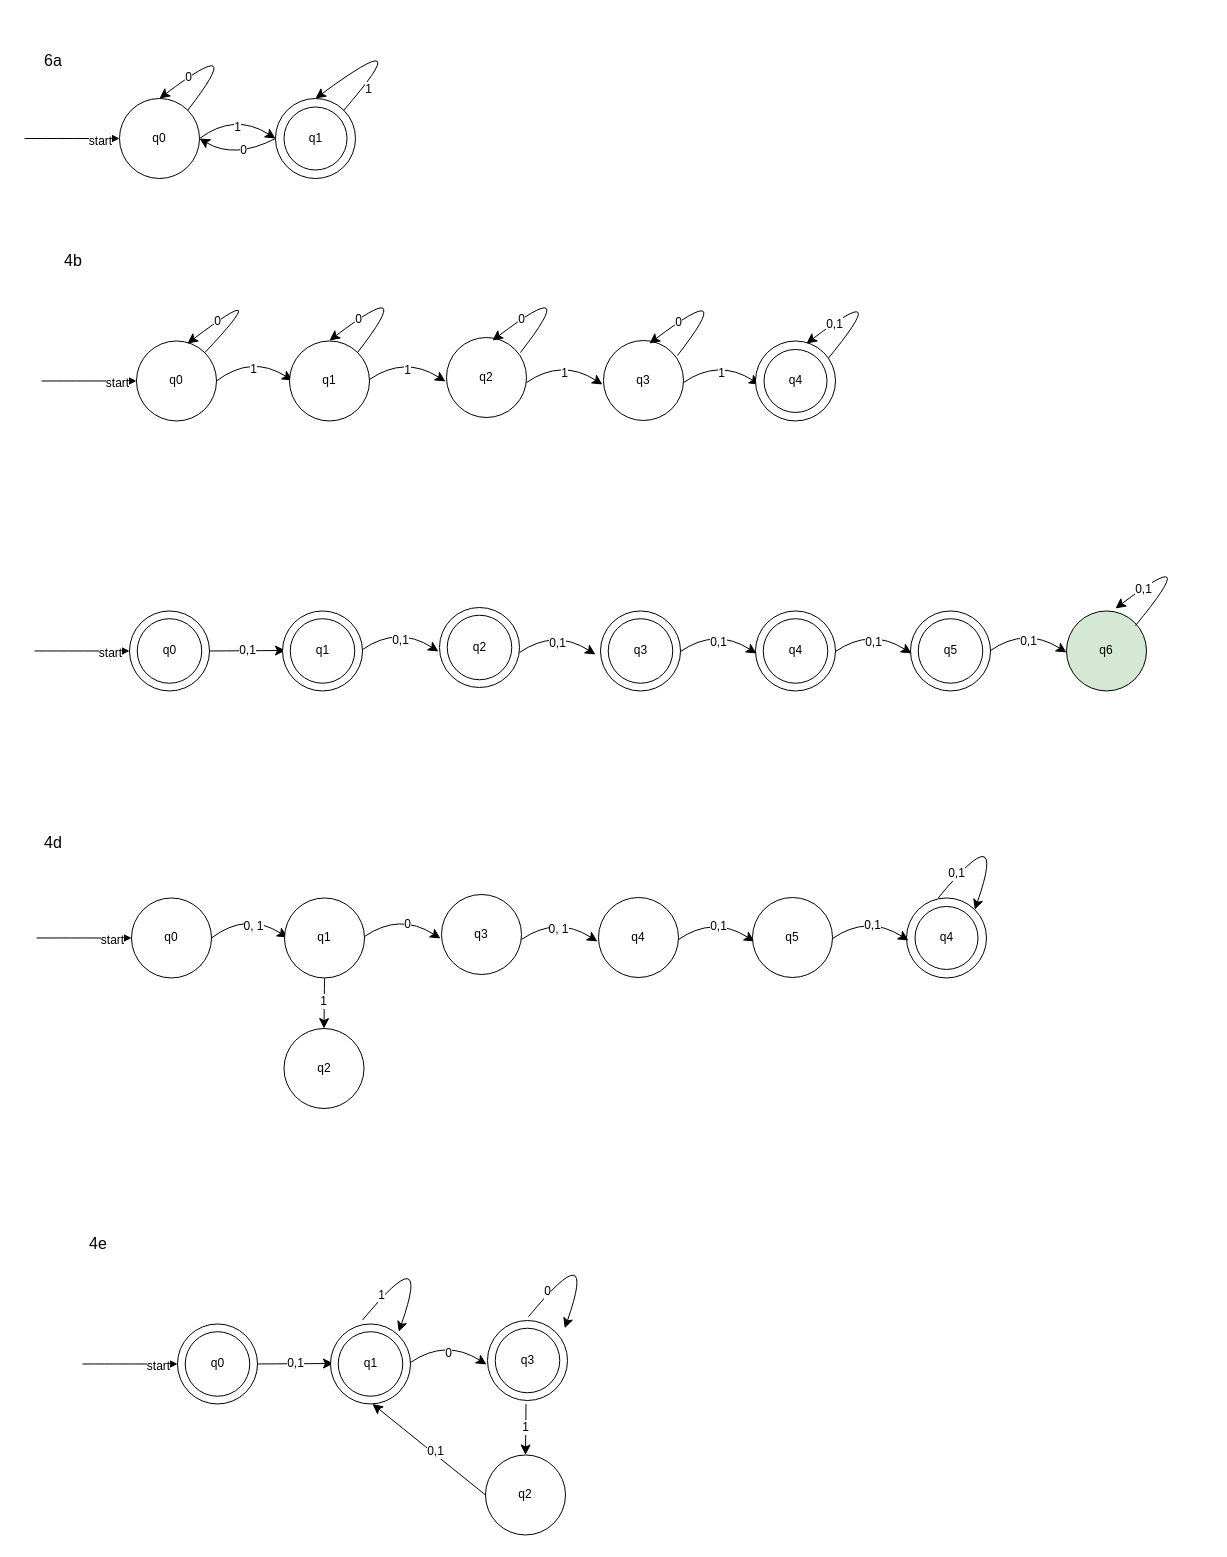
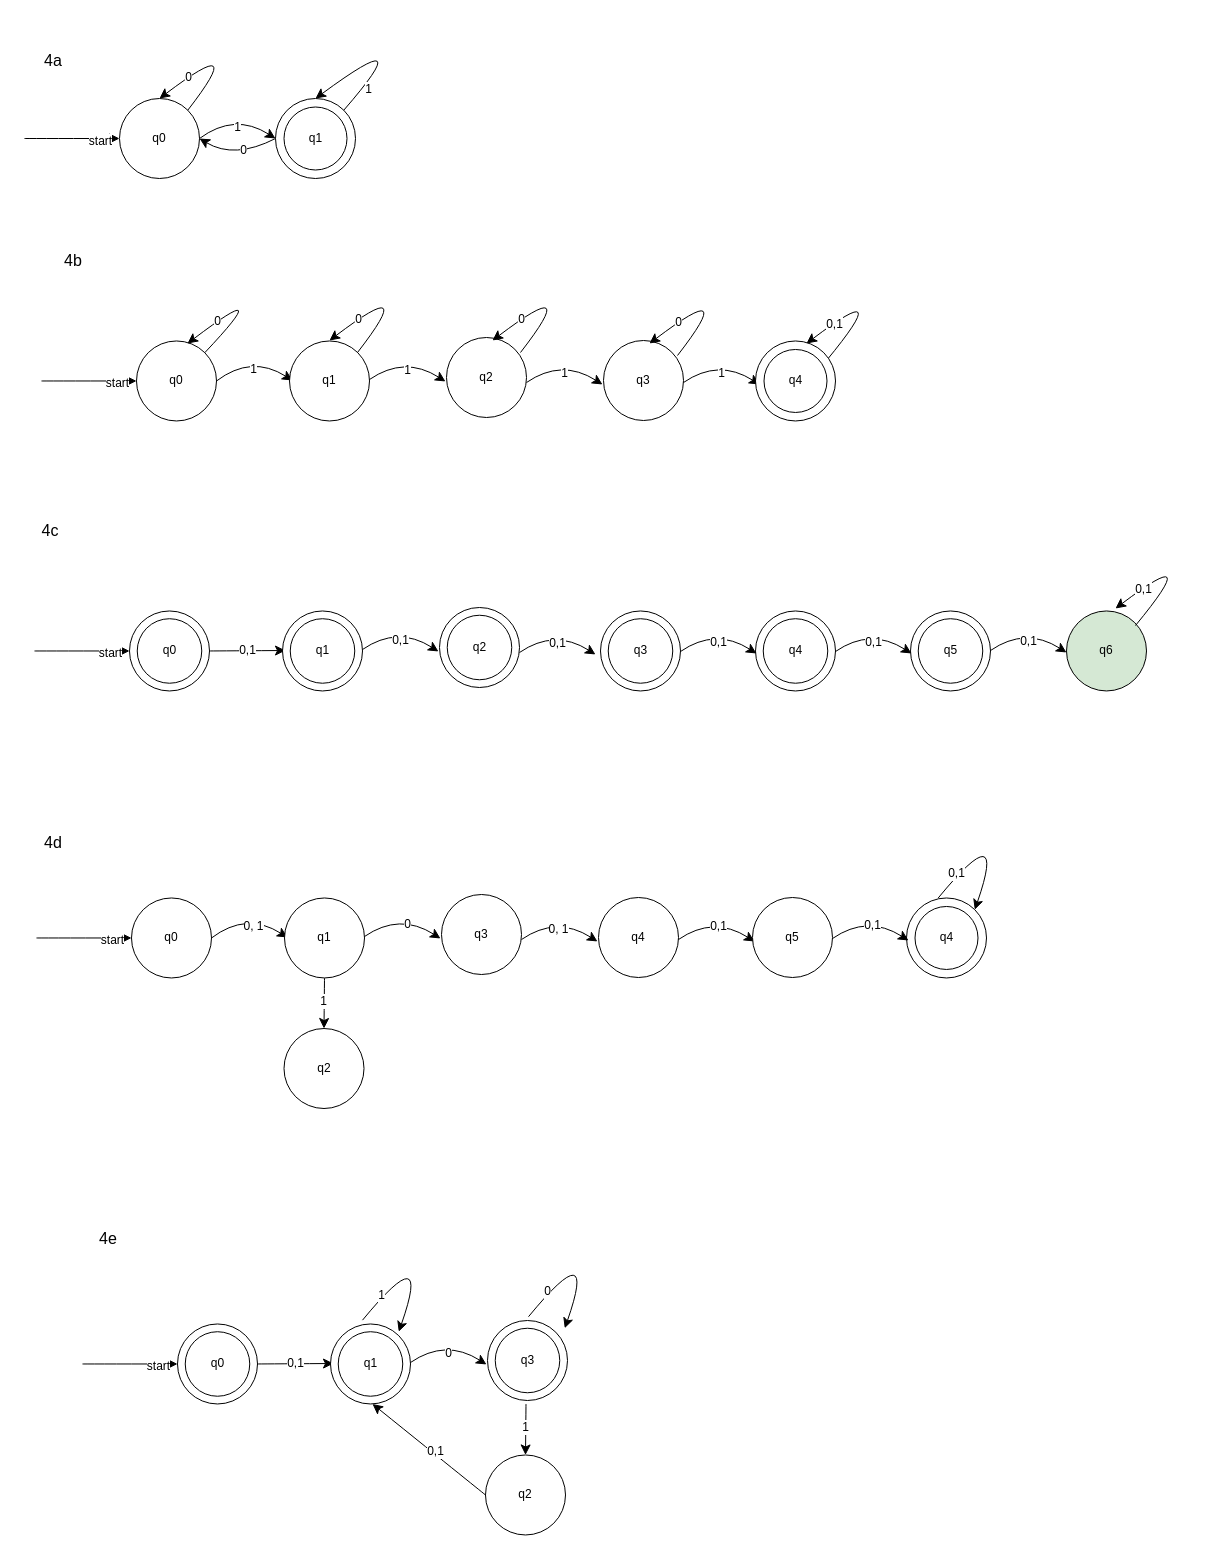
(54, 61) -> (54, 61)
none -> (51, 531)
(99, 1244) -> (109, 1239)
